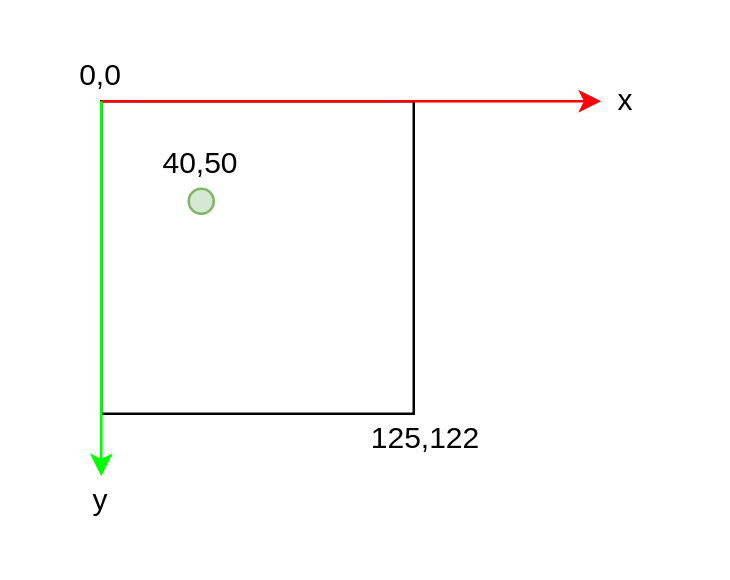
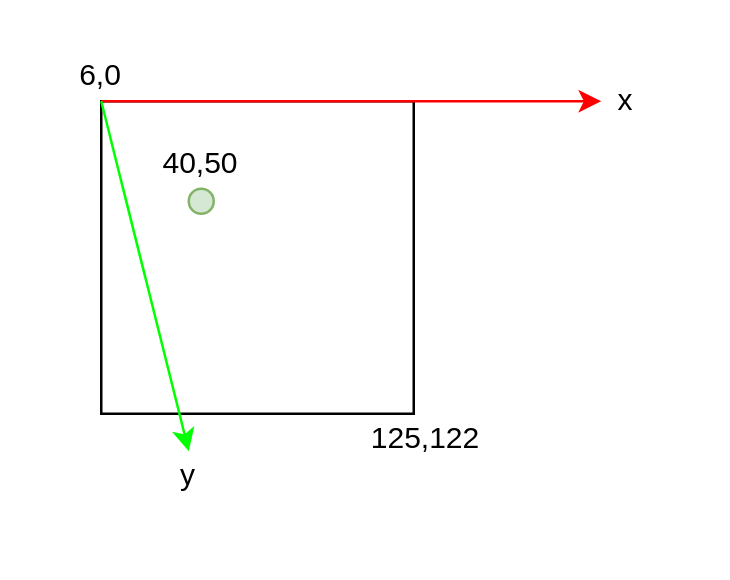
(101, 76) -> (101, 76)
(101, 501) -> (189, 476)
